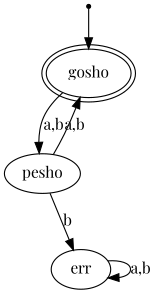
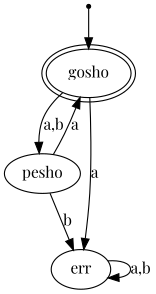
(75, 126) -> (75, 126)
none -> (91, 168)
